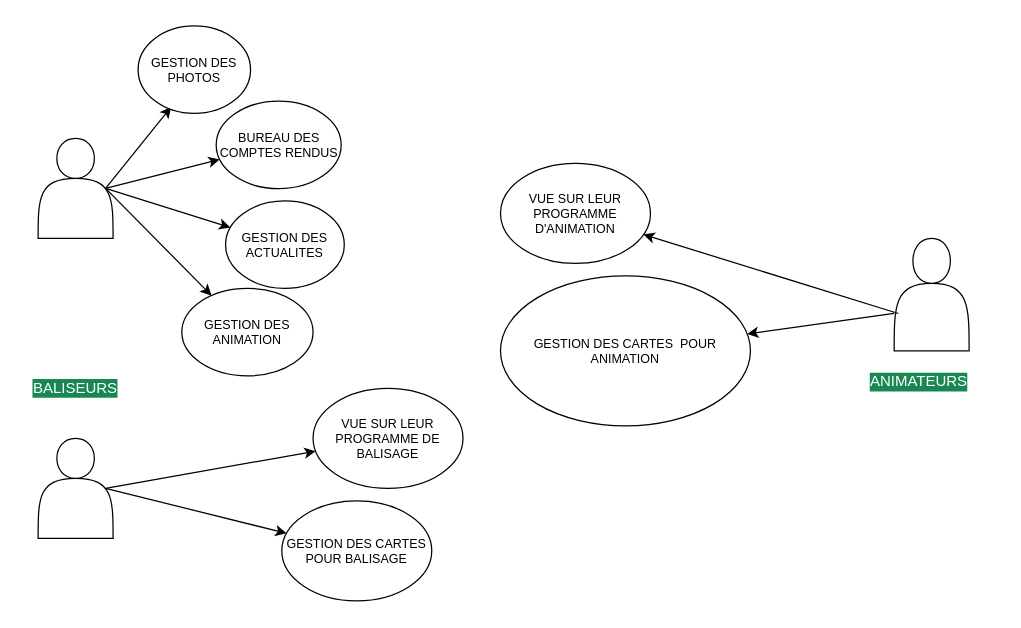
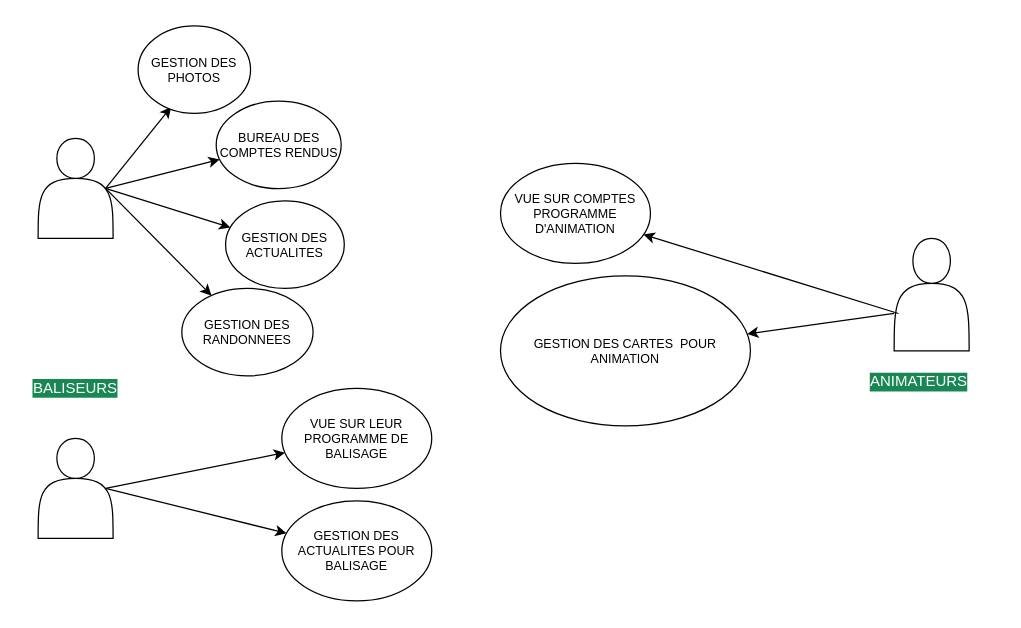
(576, 213) -> (576, 213)
(248, 332) -> (248, 332)
(388, 438) -> (357, 438)
(357, 551) -> (357, 551)
